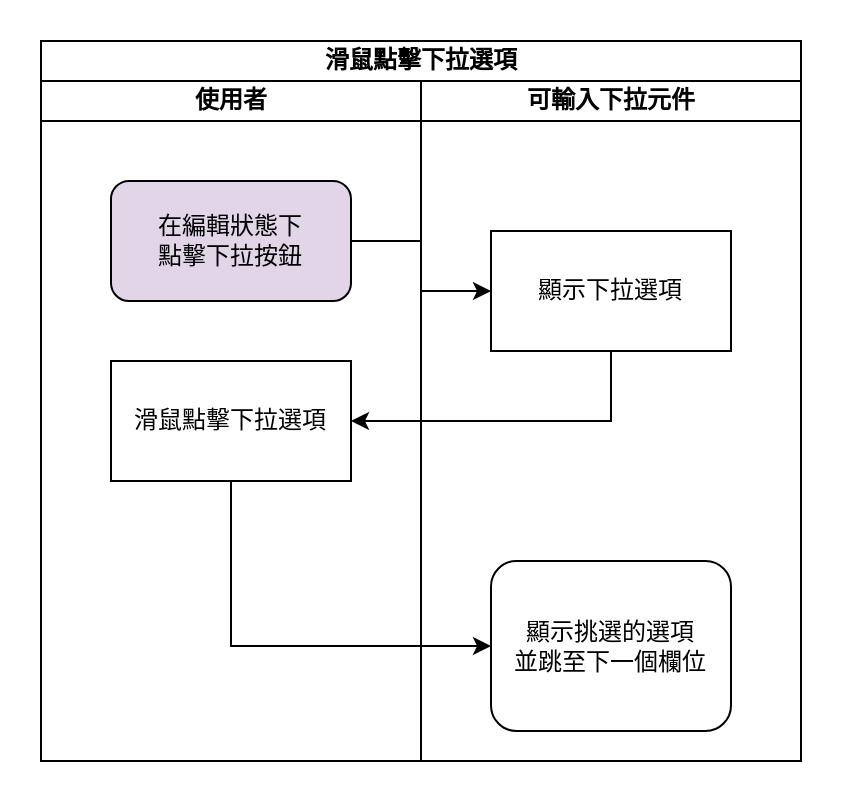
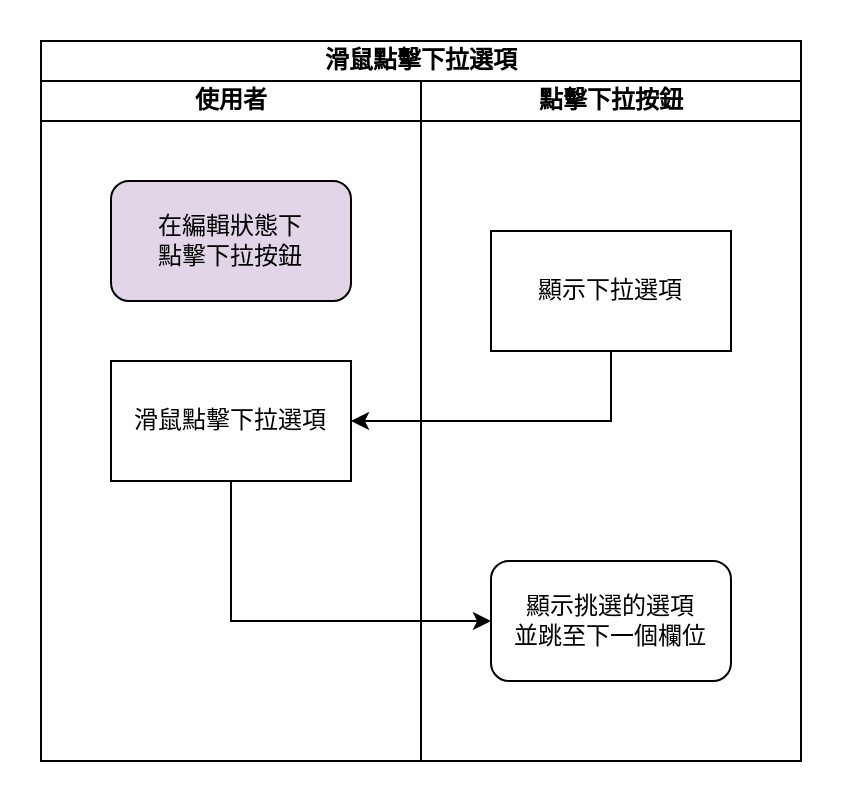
(612, 101) -> (612, 101)
(384, 241) -> none
(611, 646) -> (611, 621)
